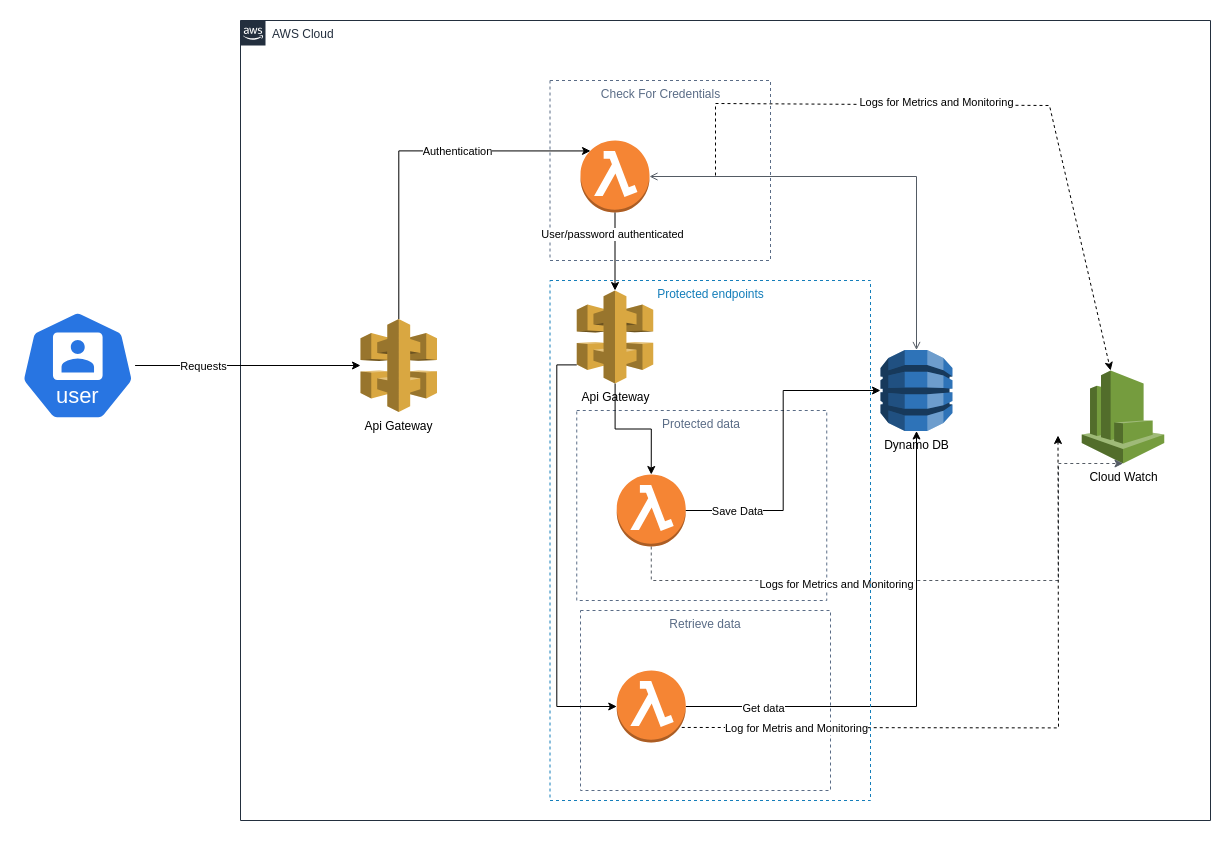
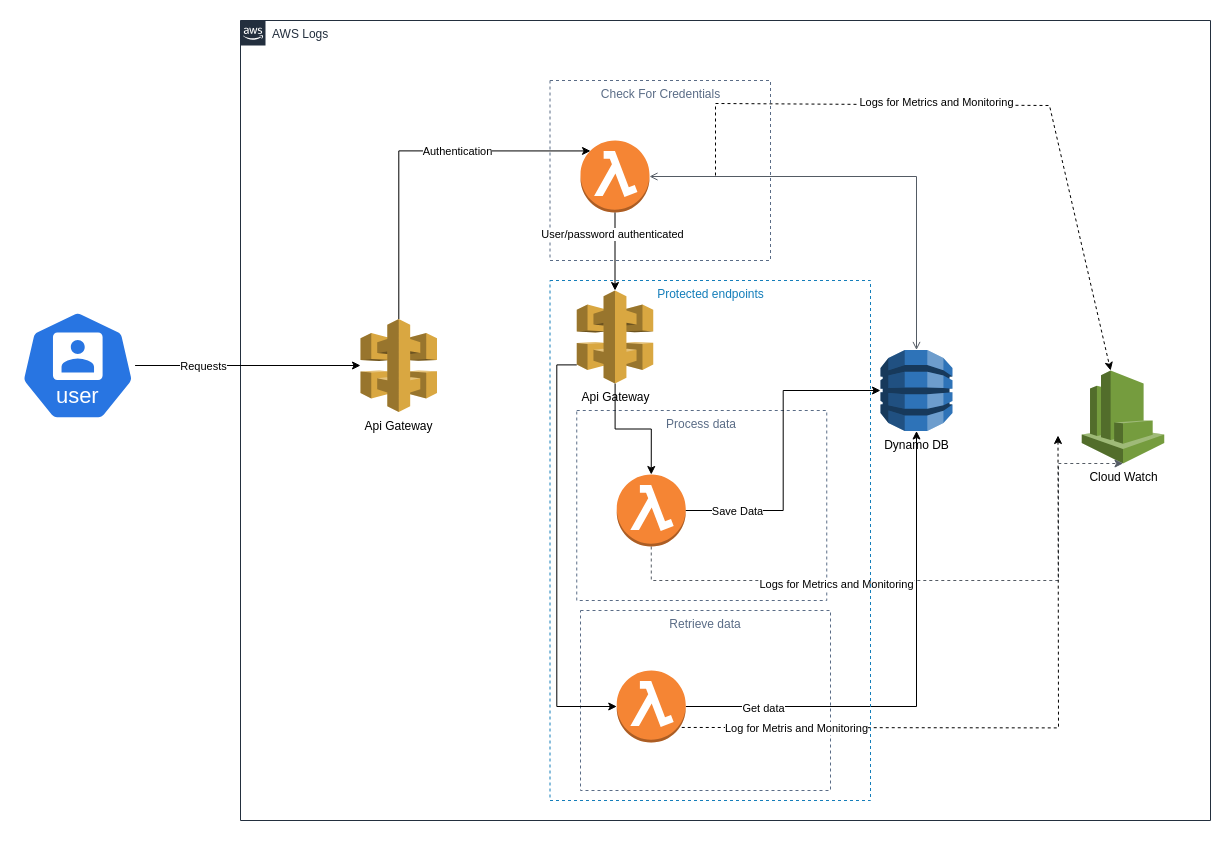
(300, 35) -> (298, 35)
(702, 425) -> (702, 425)
